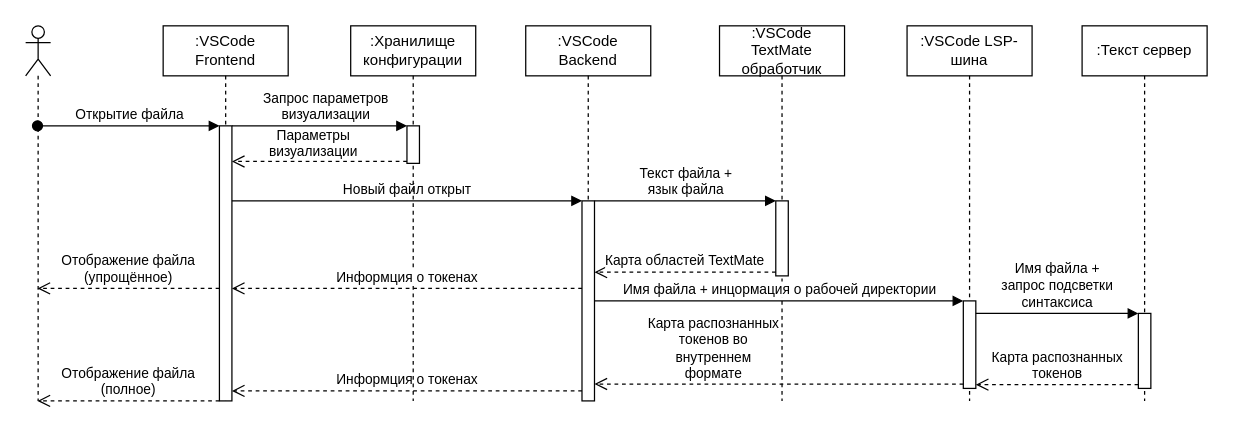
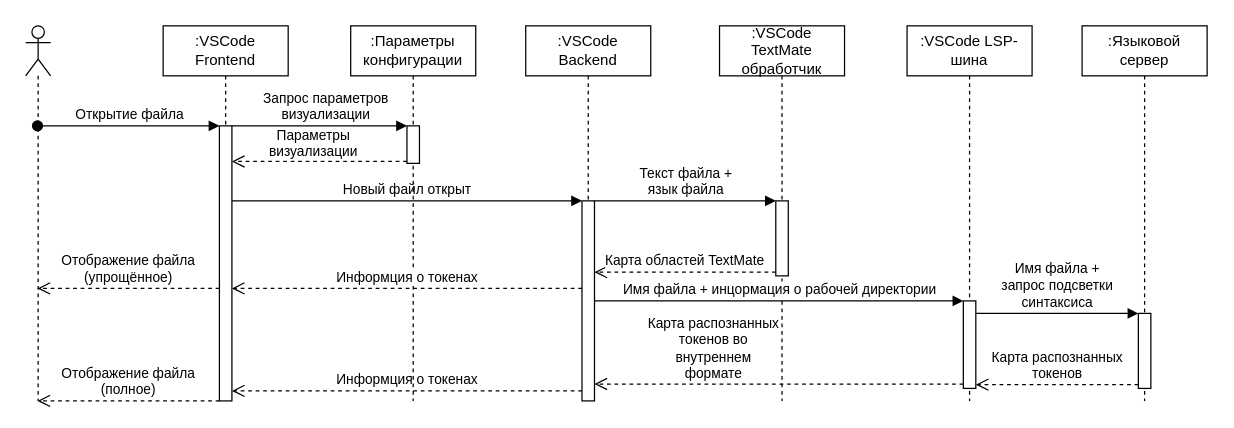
(413, 51) -> (413, 51)
(1144, 51) -> (1144, 51)
